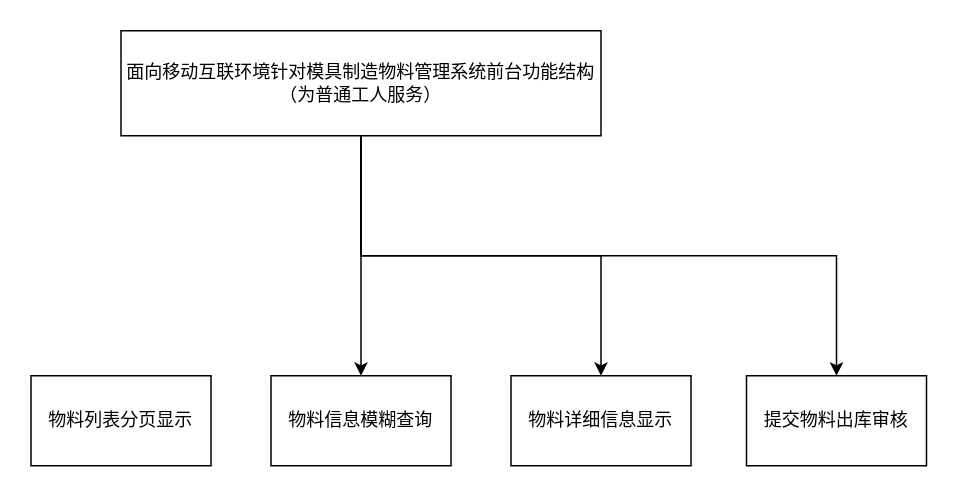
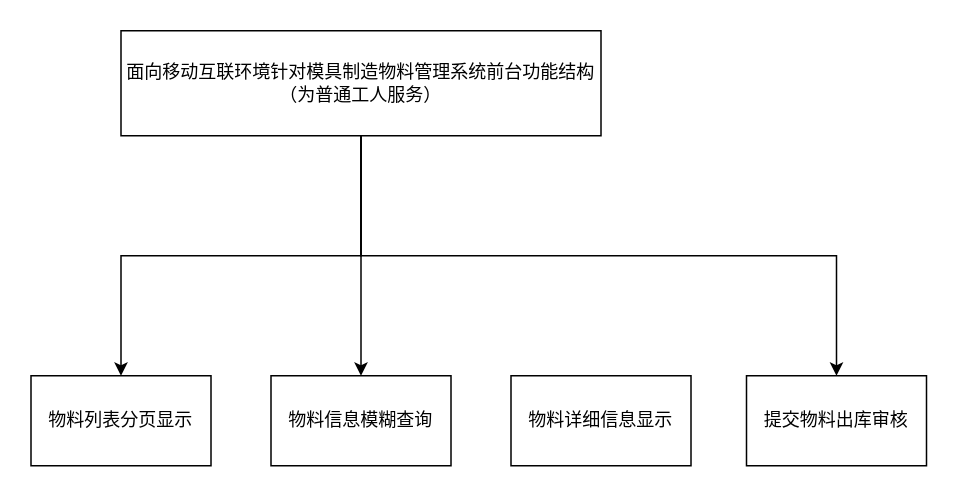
none -> (185, 256)
(601, 312) -> none
